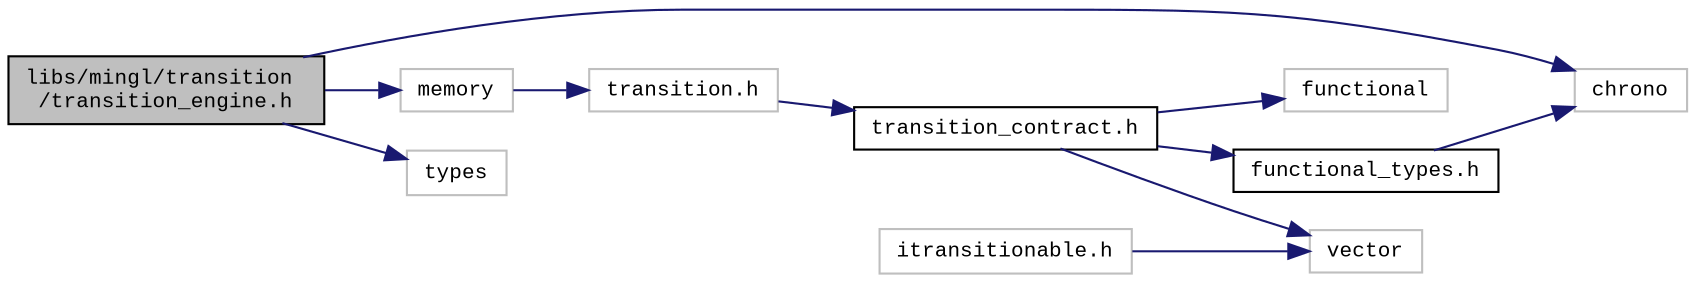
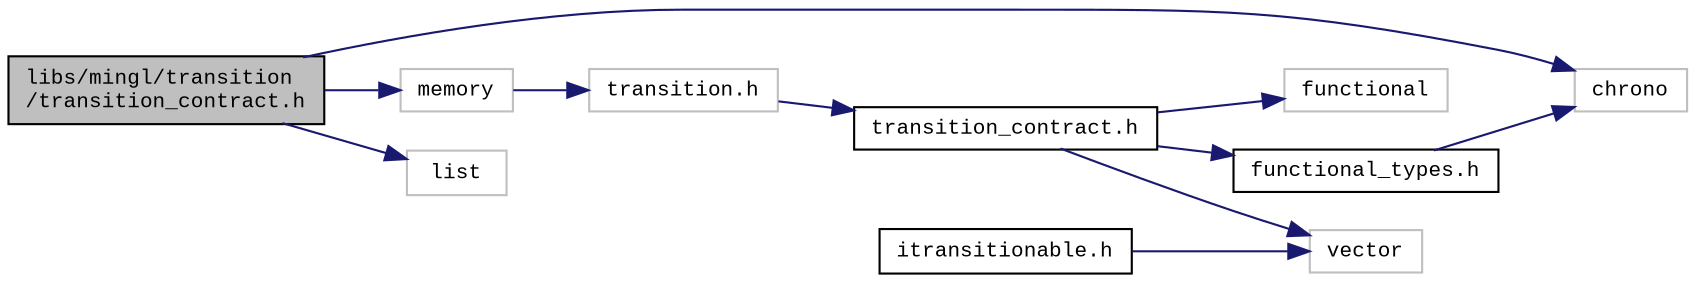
(166, 90) -> (166, 90)
(457, 173) -> (457, 173)
(1006, 251) -> (1006, 251)
